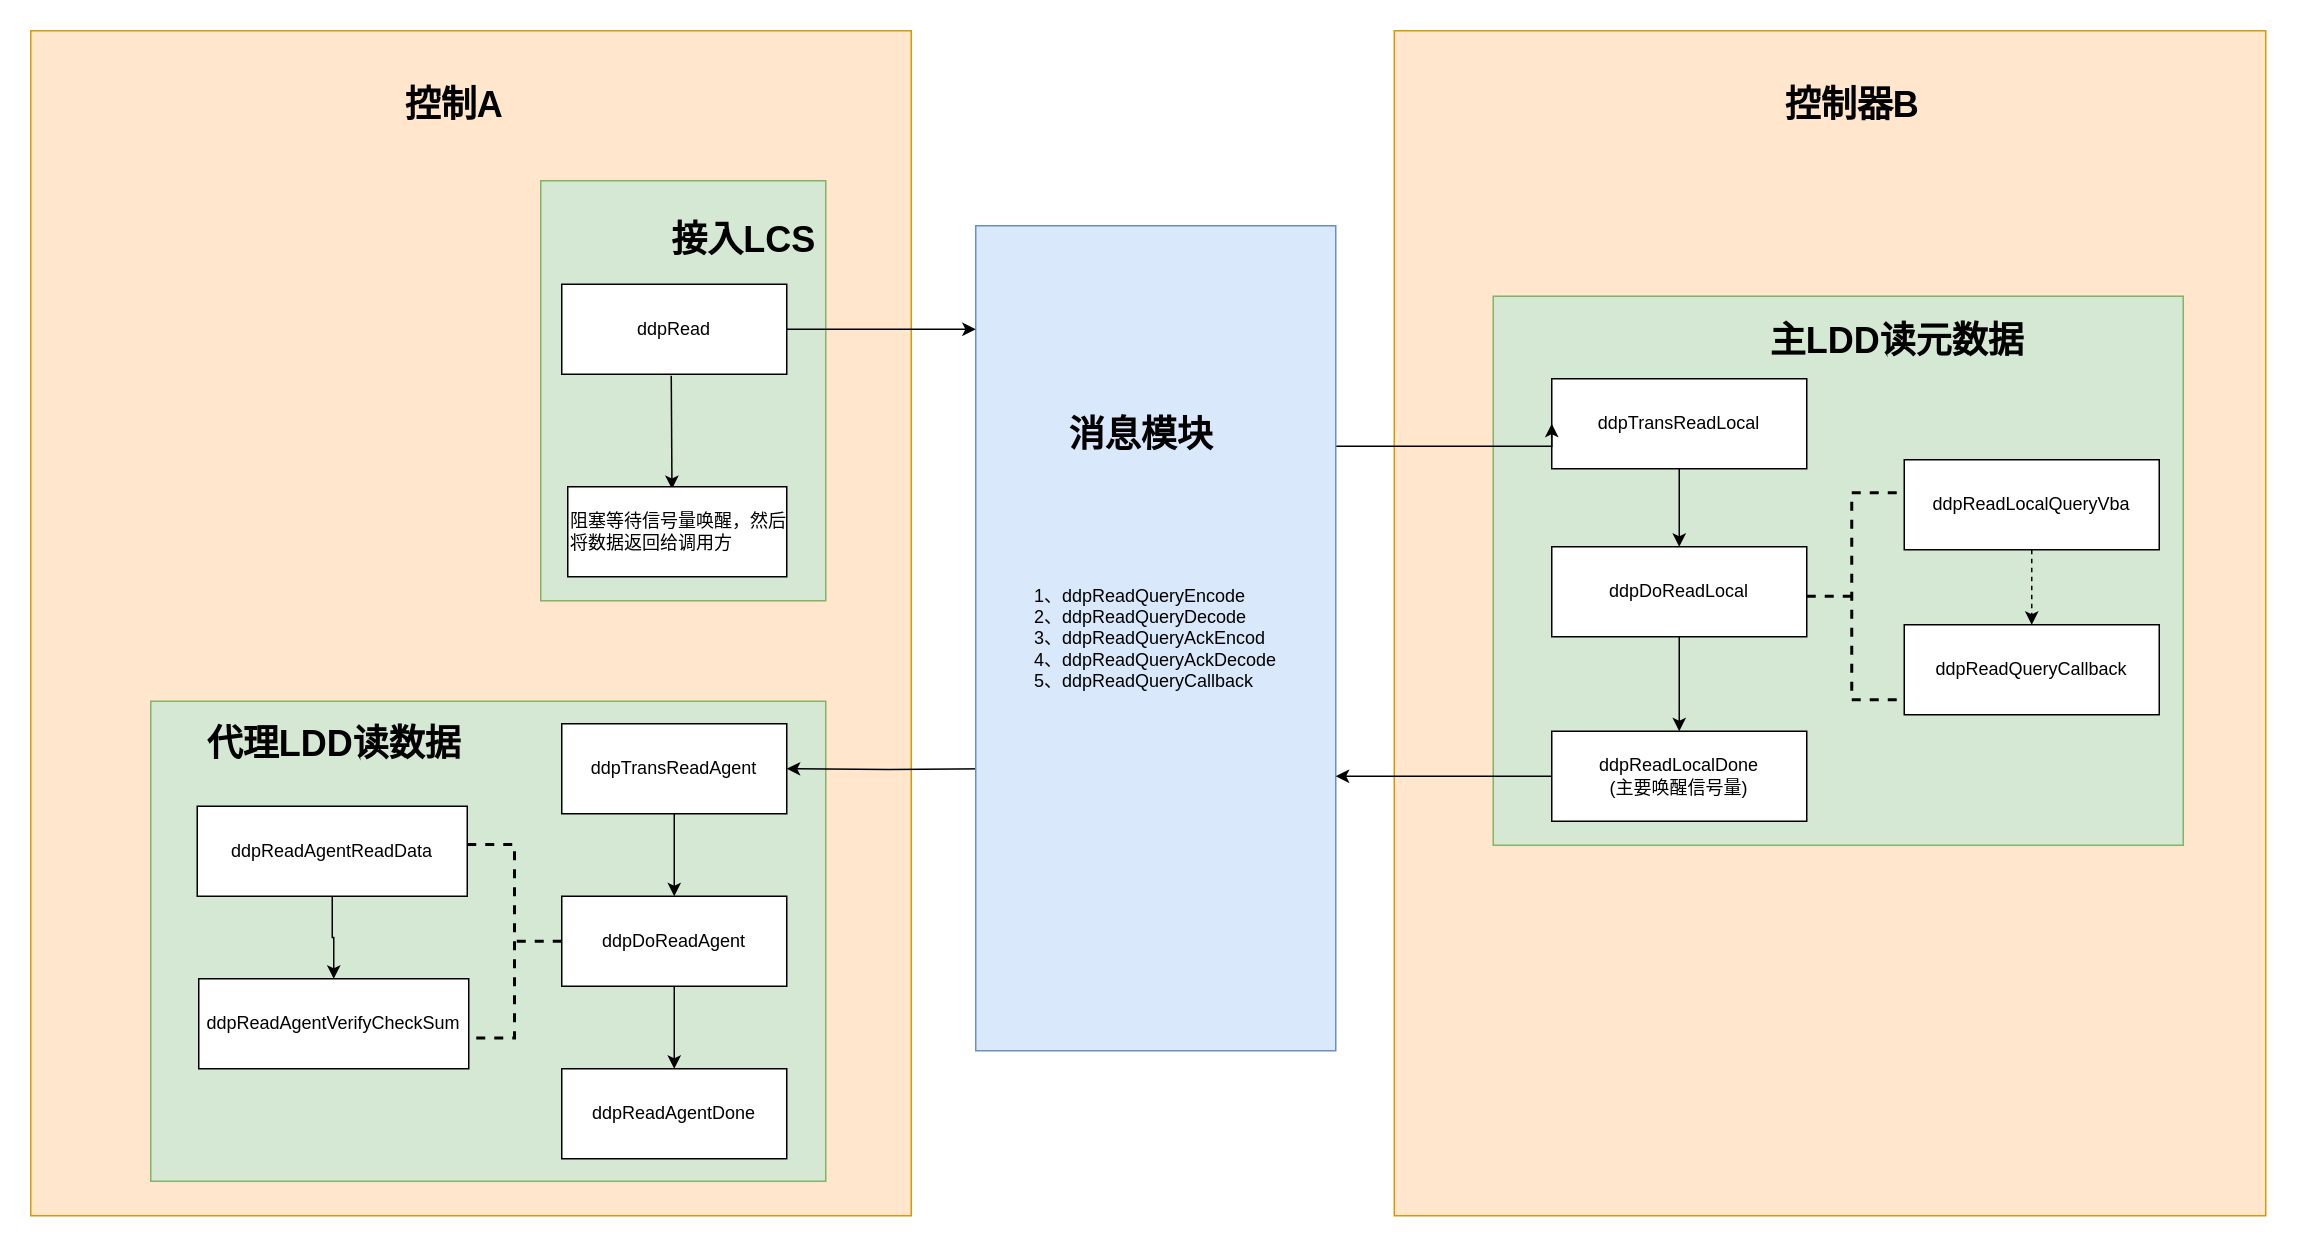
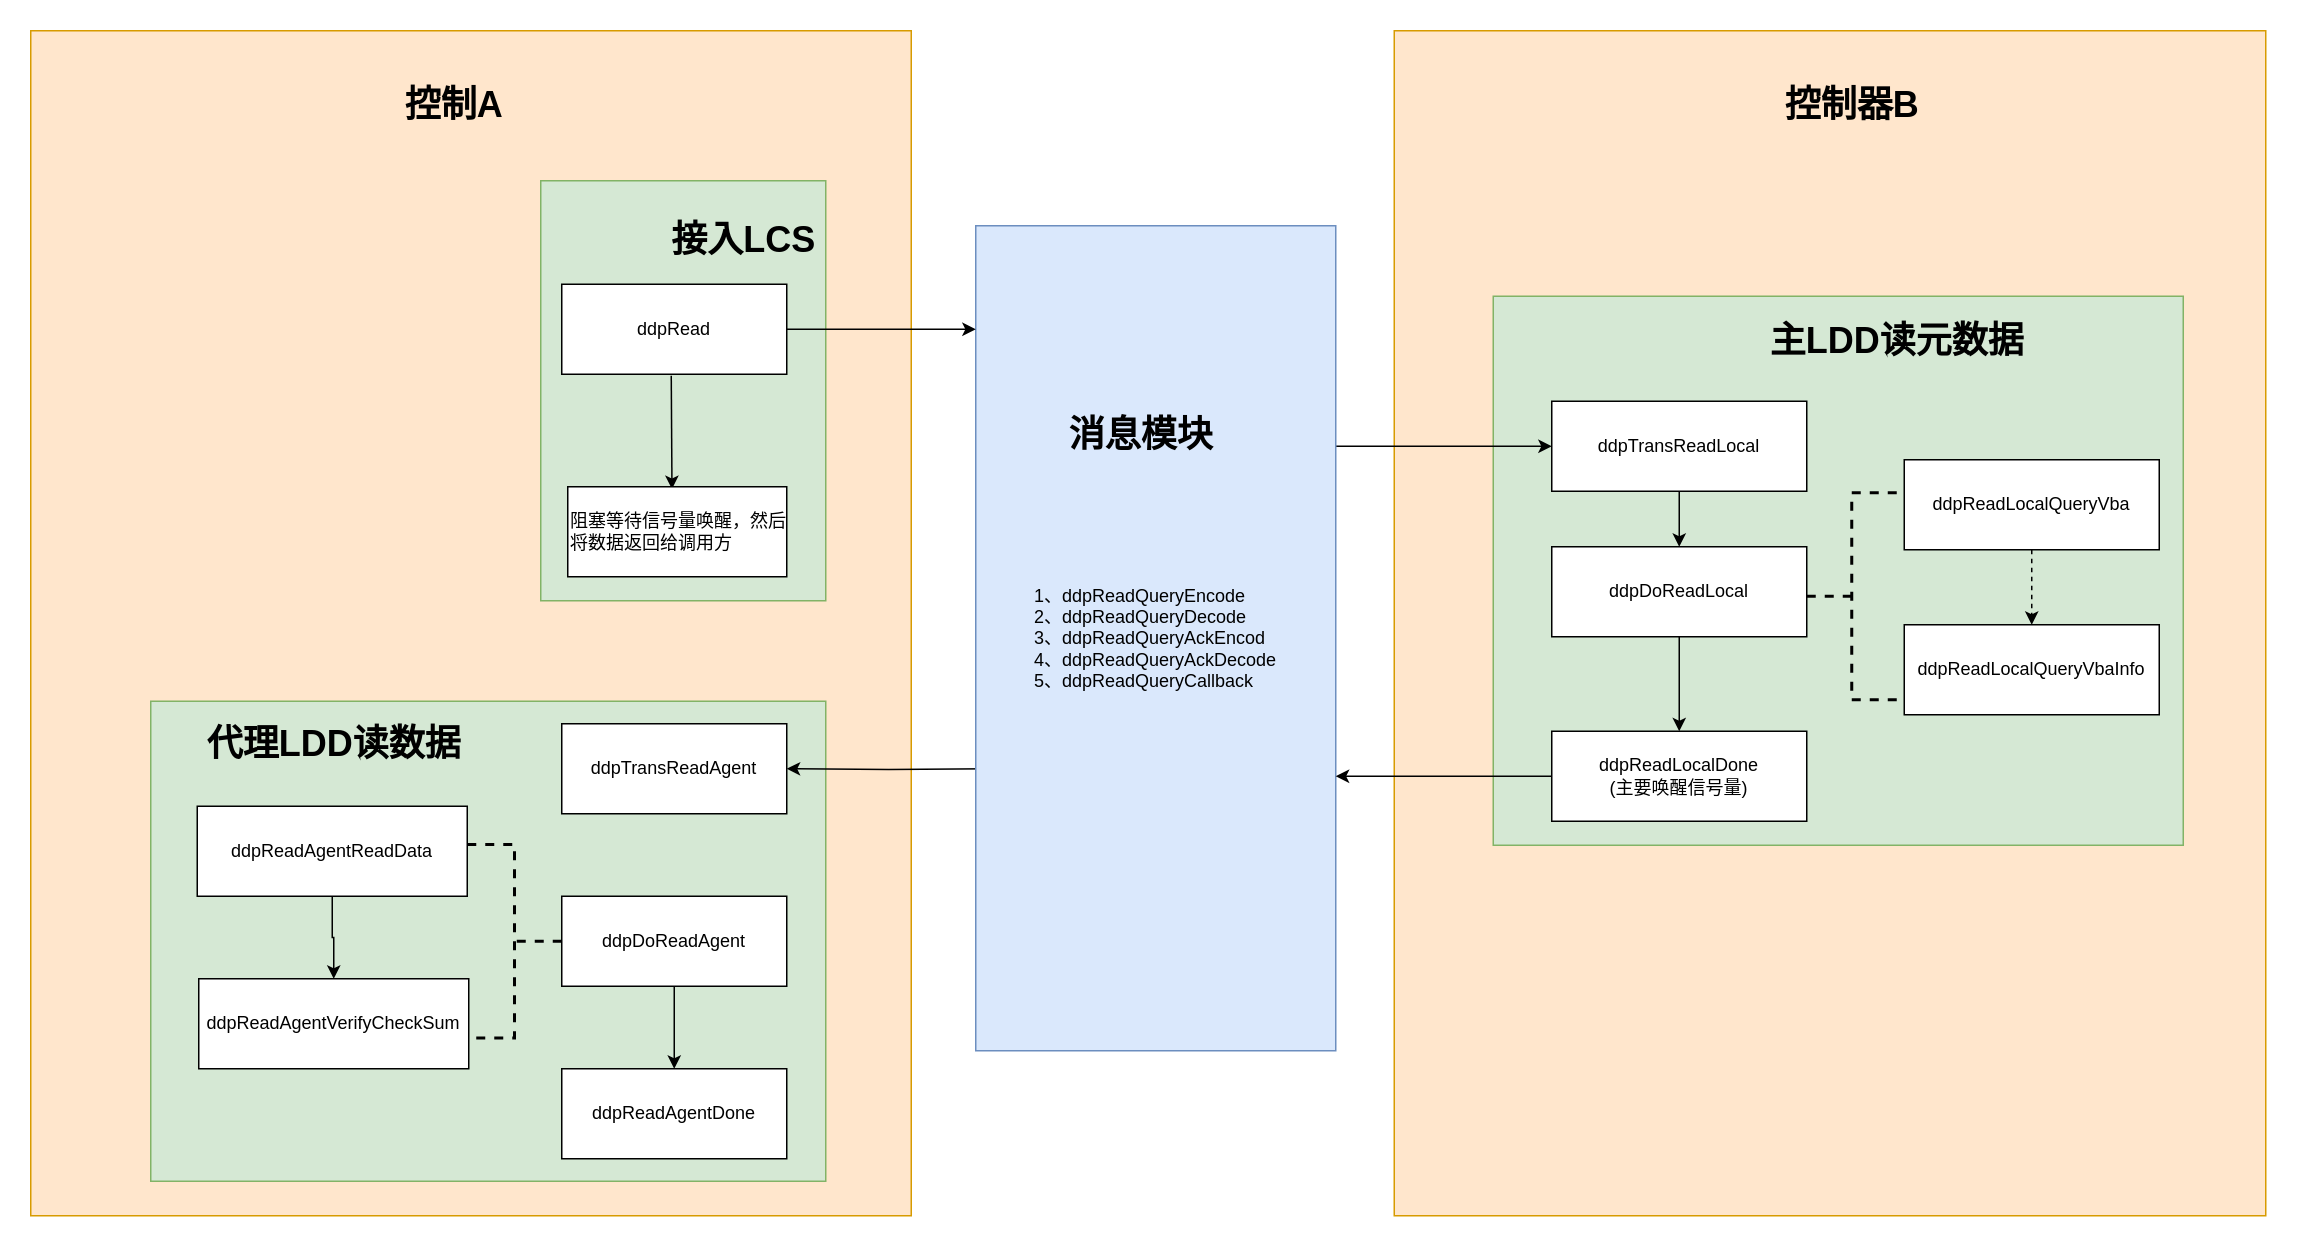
(1679, 424) -> (1679, 446)
(2032, 670) -> (2032, 670)
(674, 850) -> none
